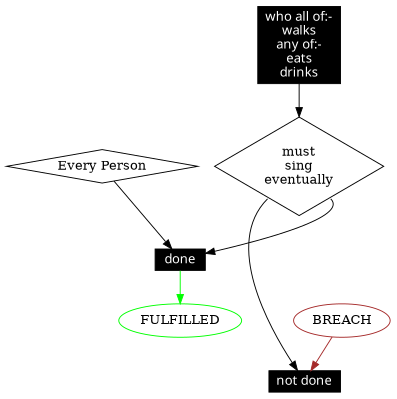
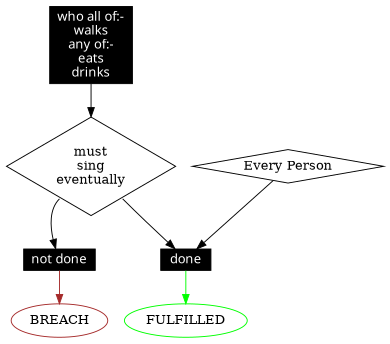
(324, 350) -> (59, 282)
